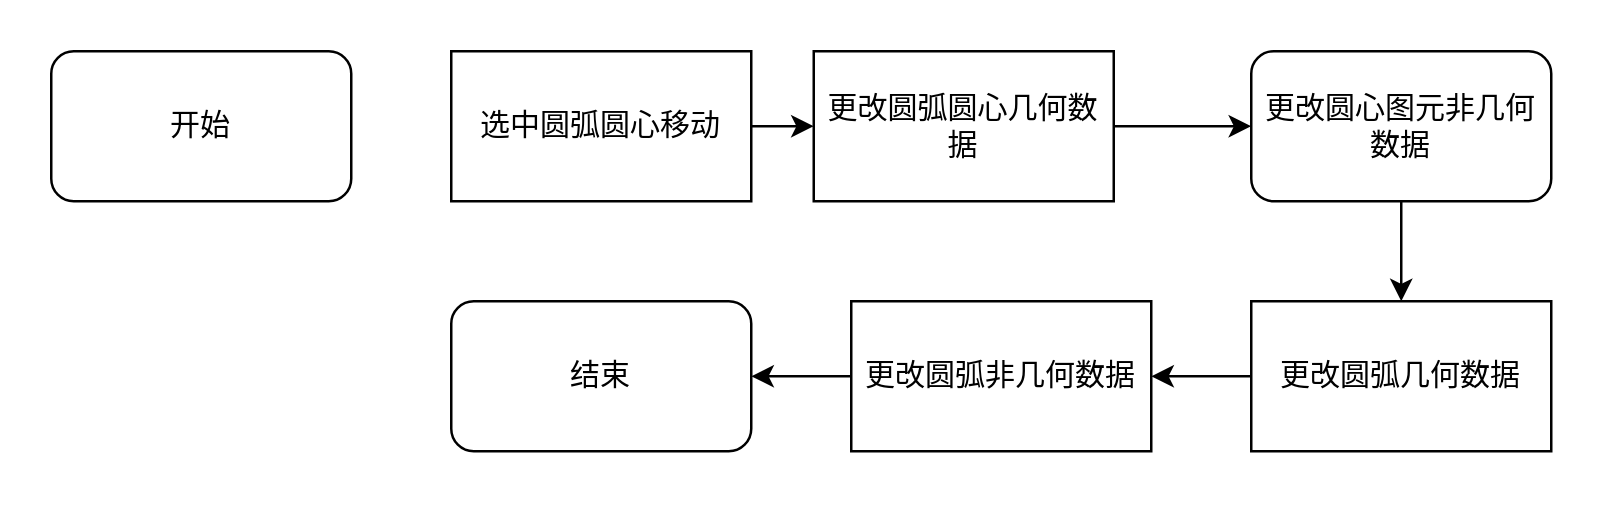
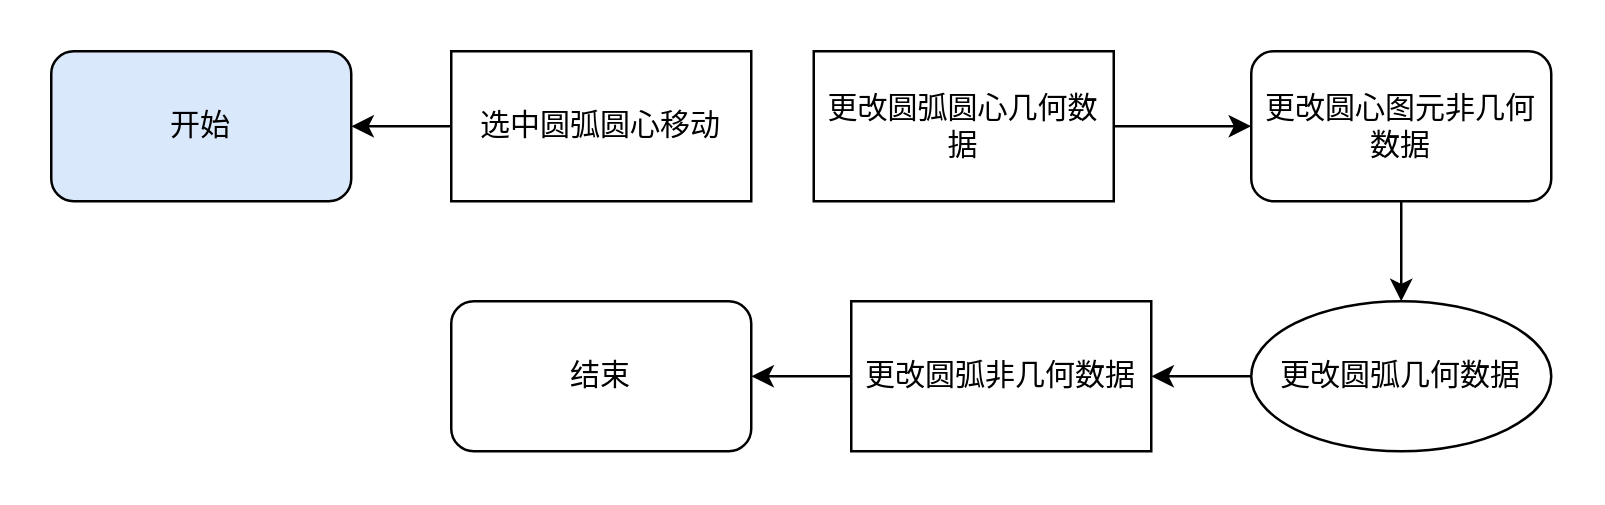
(201, 126) -> (201, 126)
(791, 126) -> (409, 126)
(1401, 376) -> (1401, 376)
